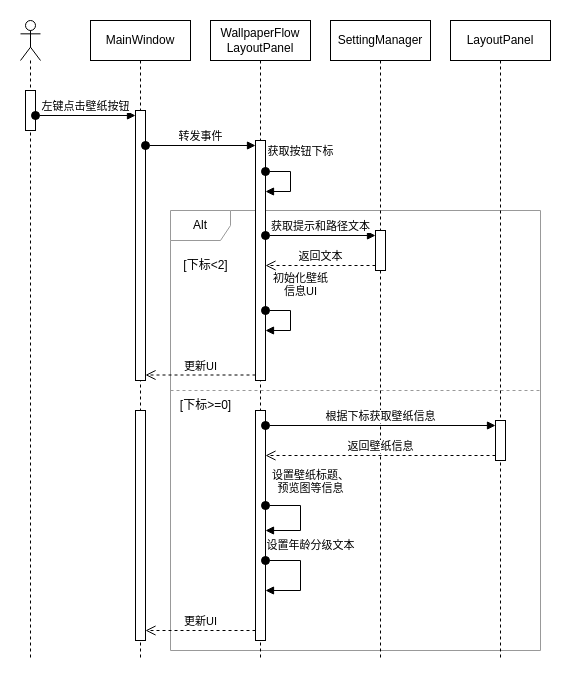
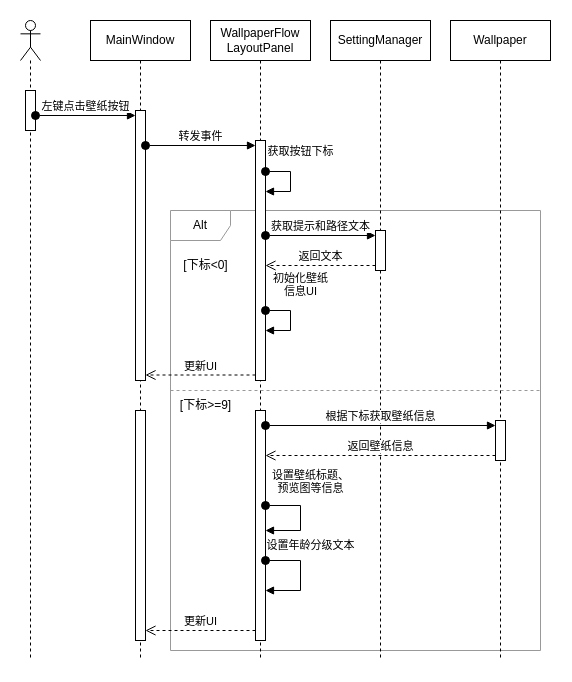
(501, 41) -> (501, 41)
(206, 266) -> (206, 266)
(206, 406) -> (206, 406)
